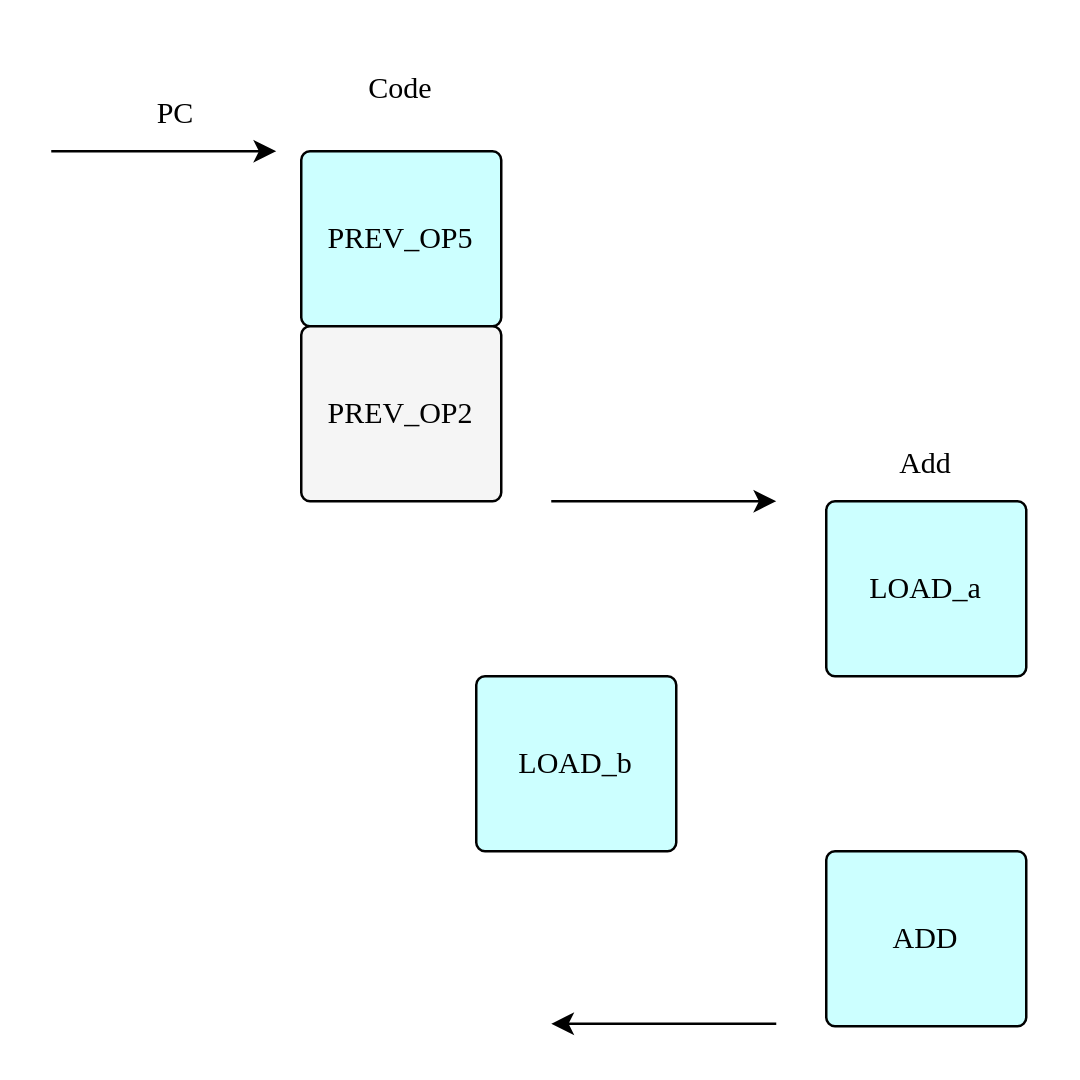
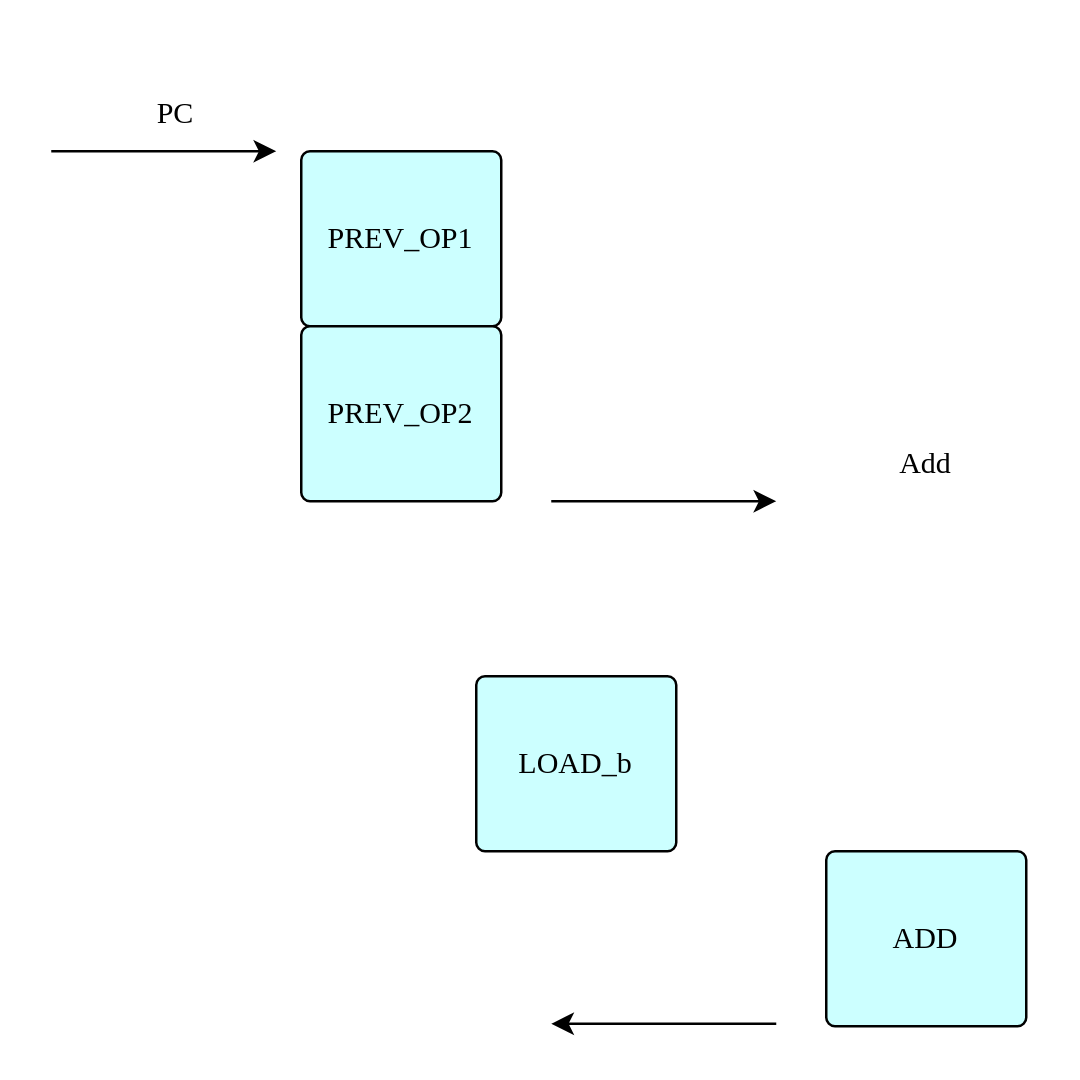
(401, 89) -> none
(401, 239) -> (401, 239)
(401, 414) -> (401, 414)
(926, 589) -> none
